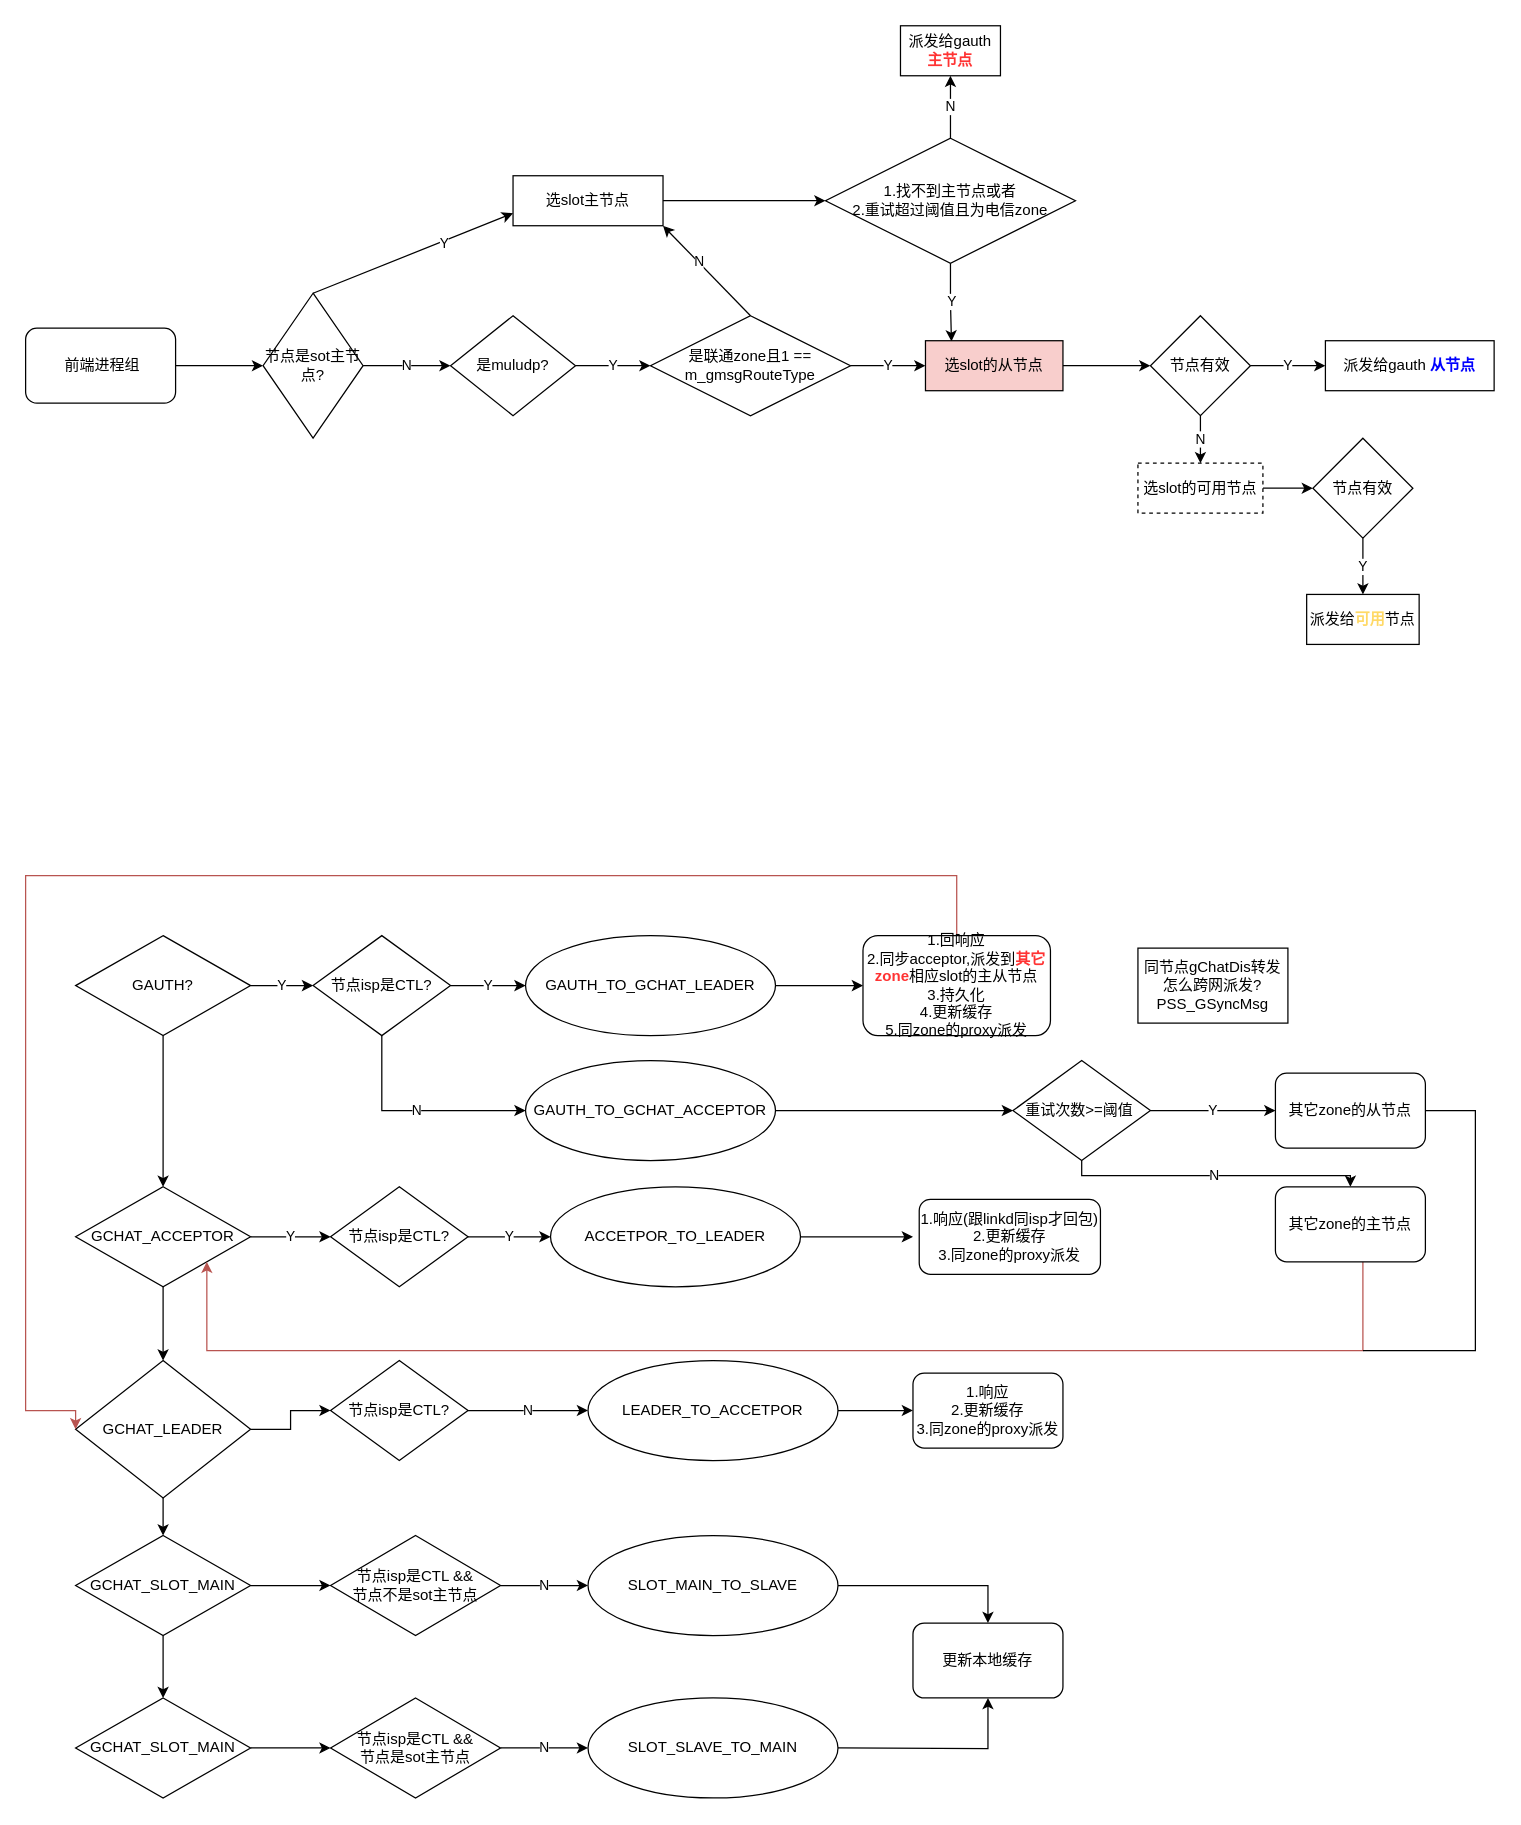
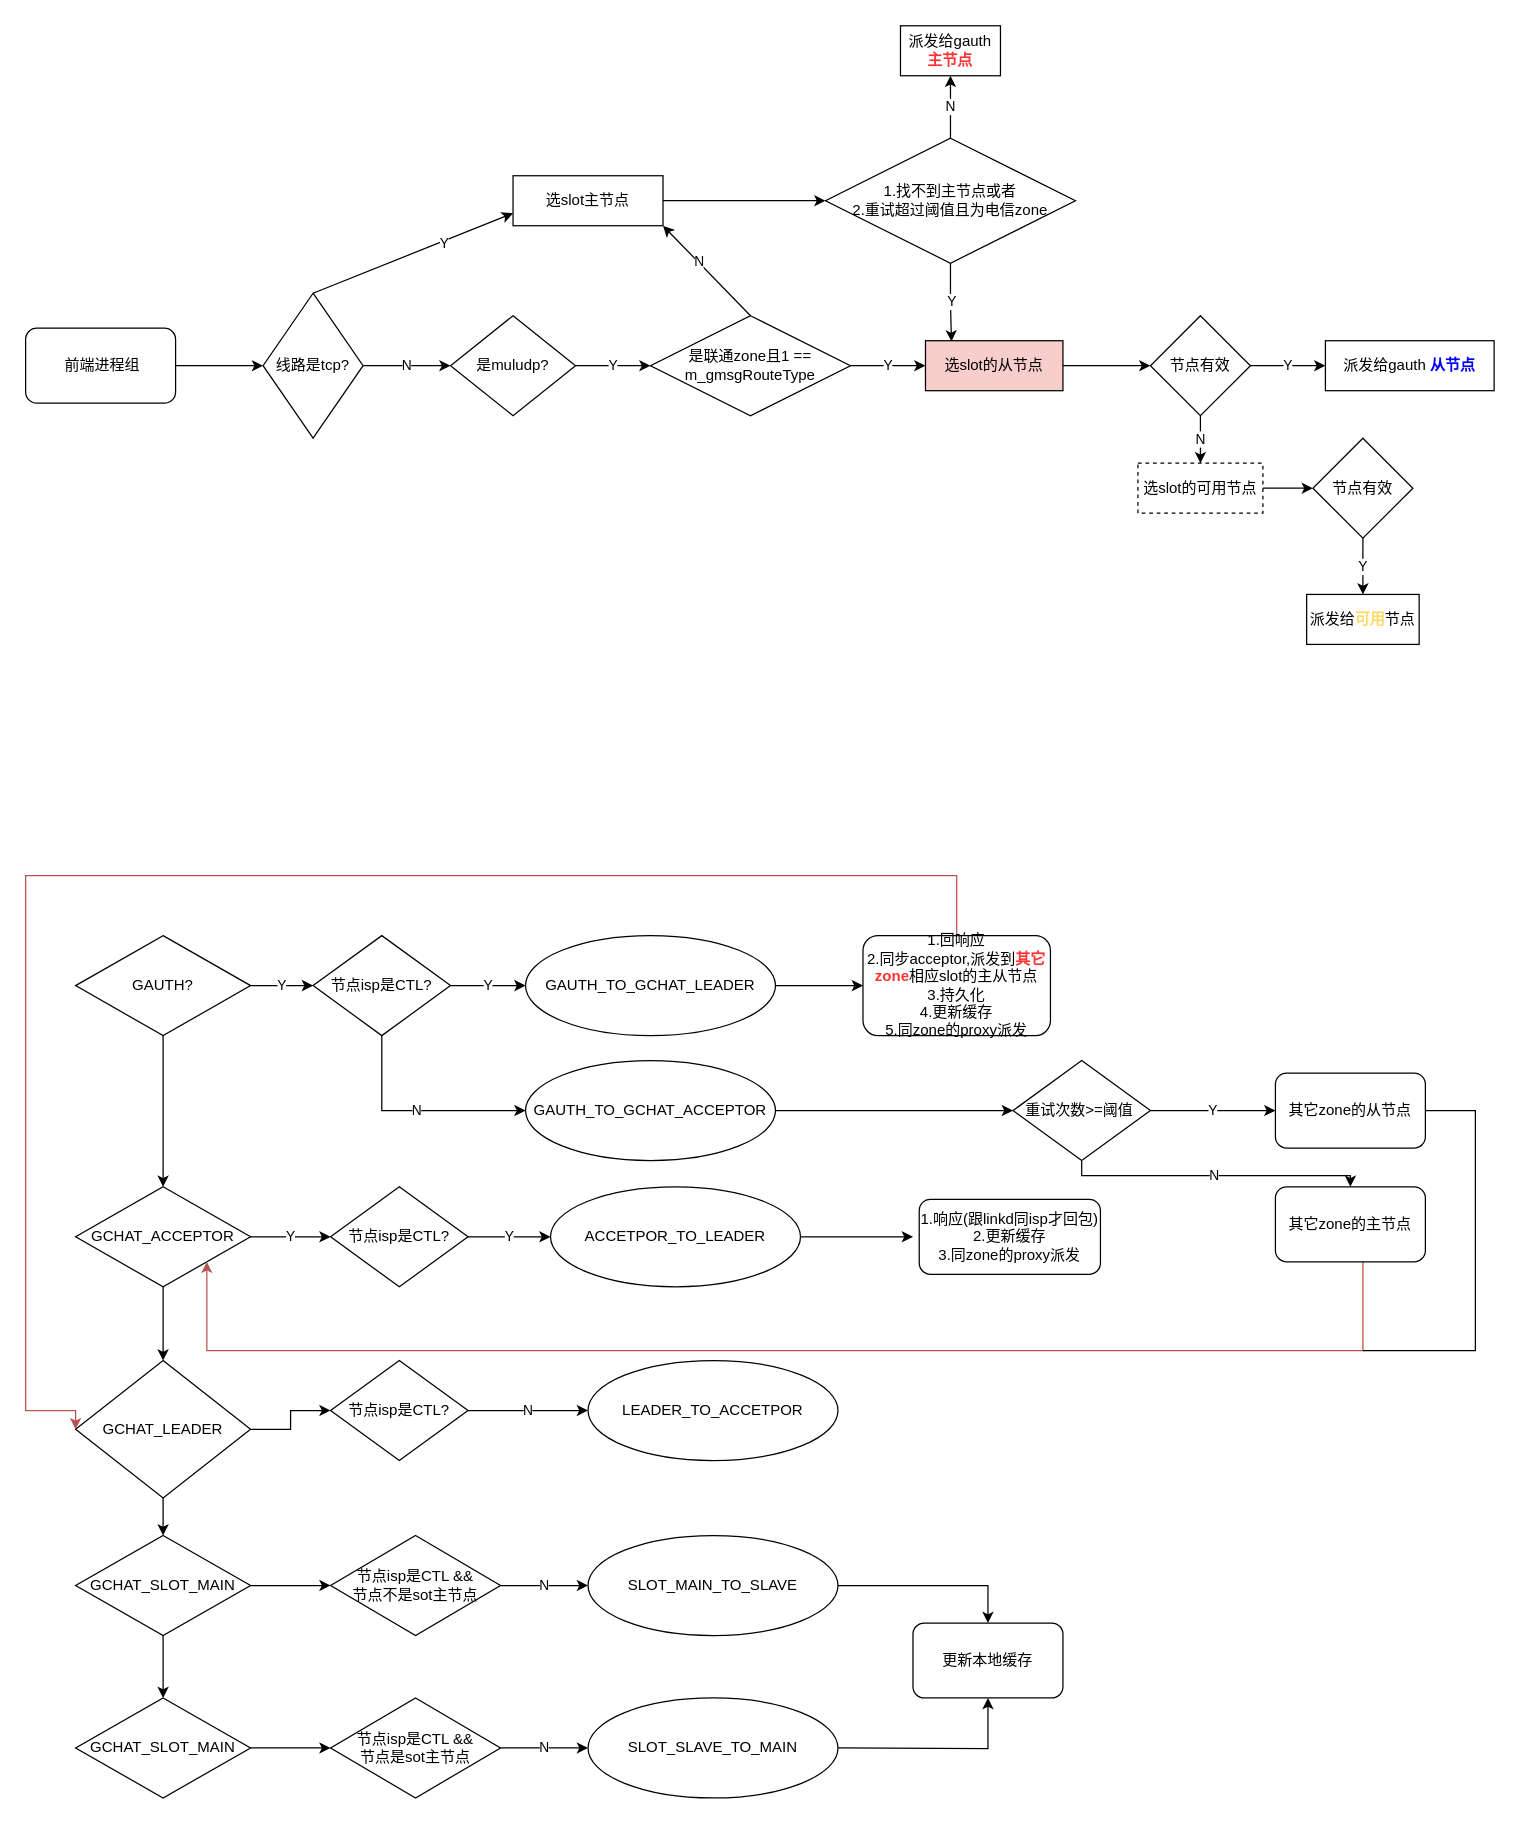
(313, 366) -> (313, 366)
(1213, 986) -> none
(871, 1411) -> none
(988, 1411) -> none
